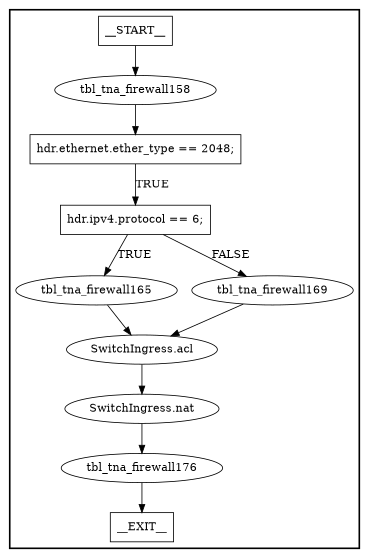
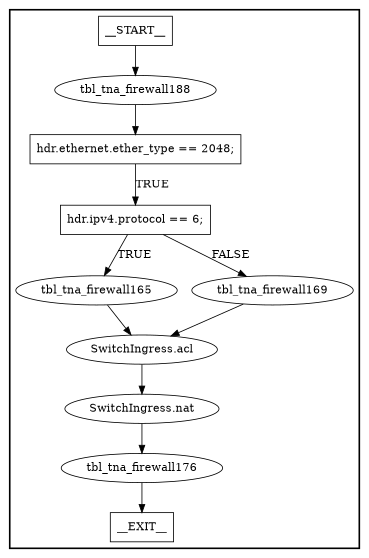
(135, 90) -> (135, 90)
